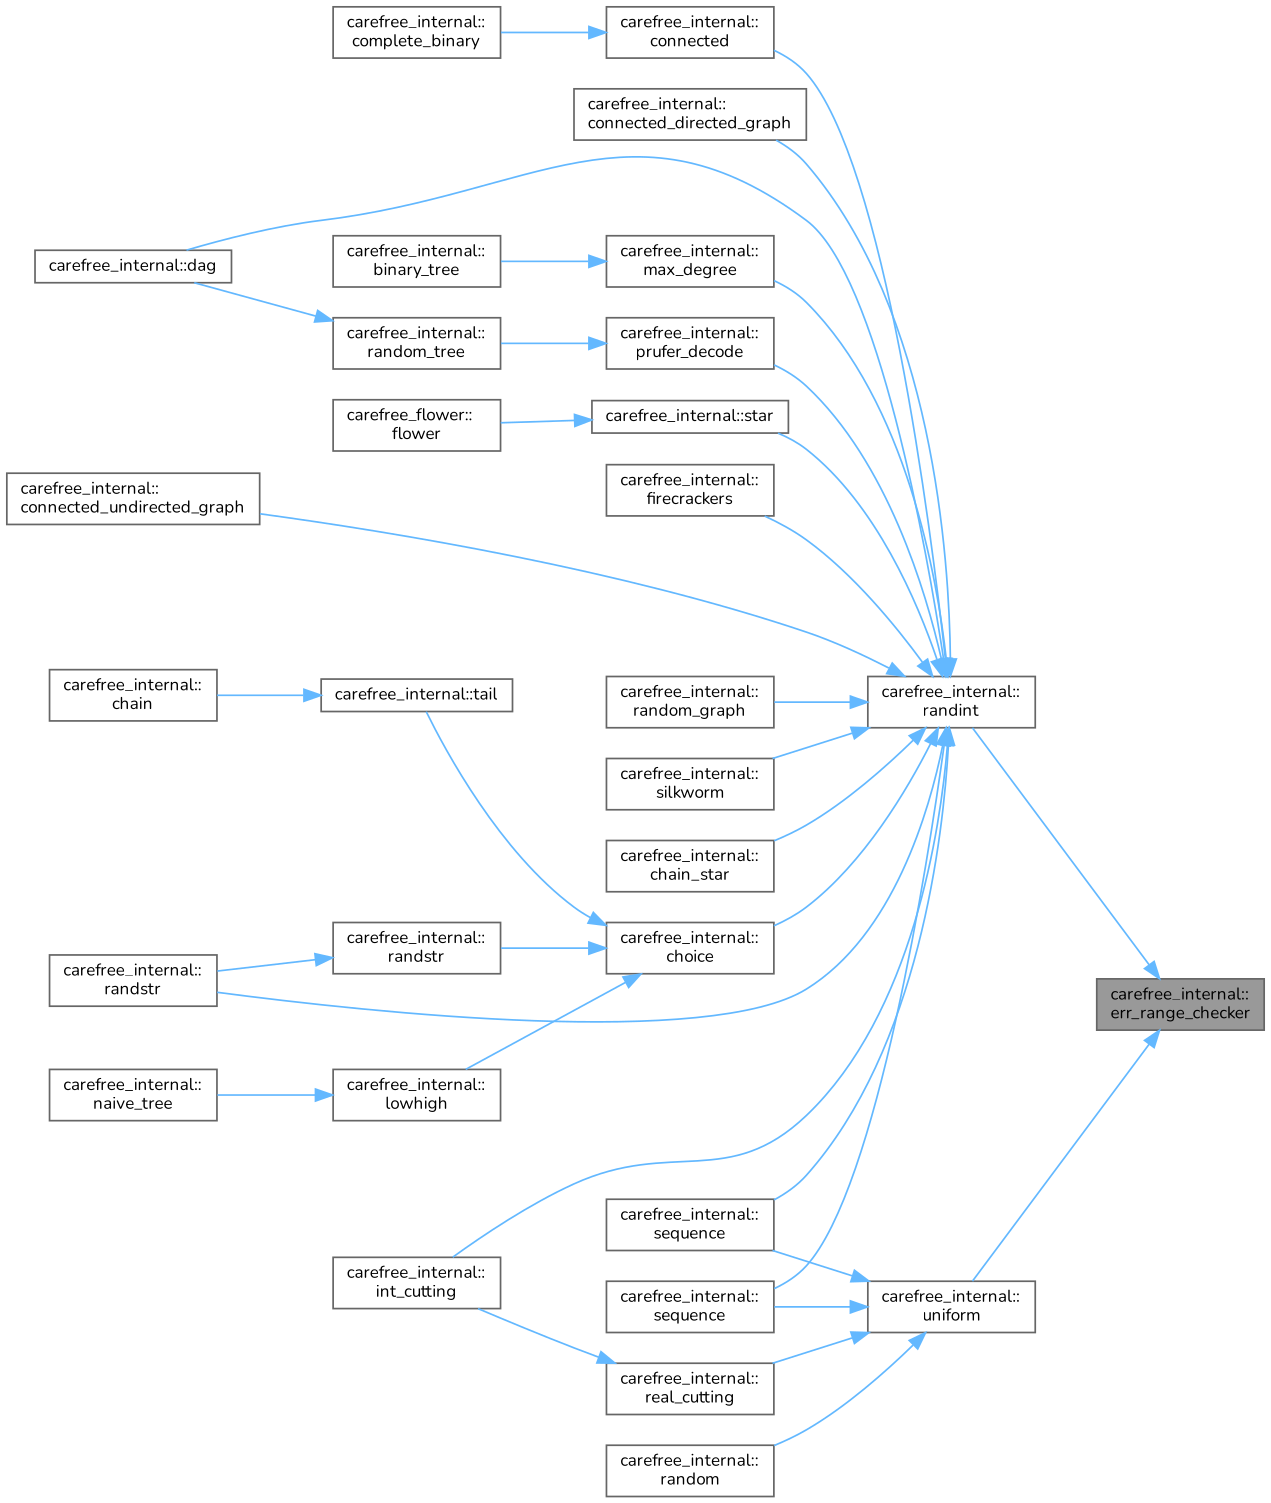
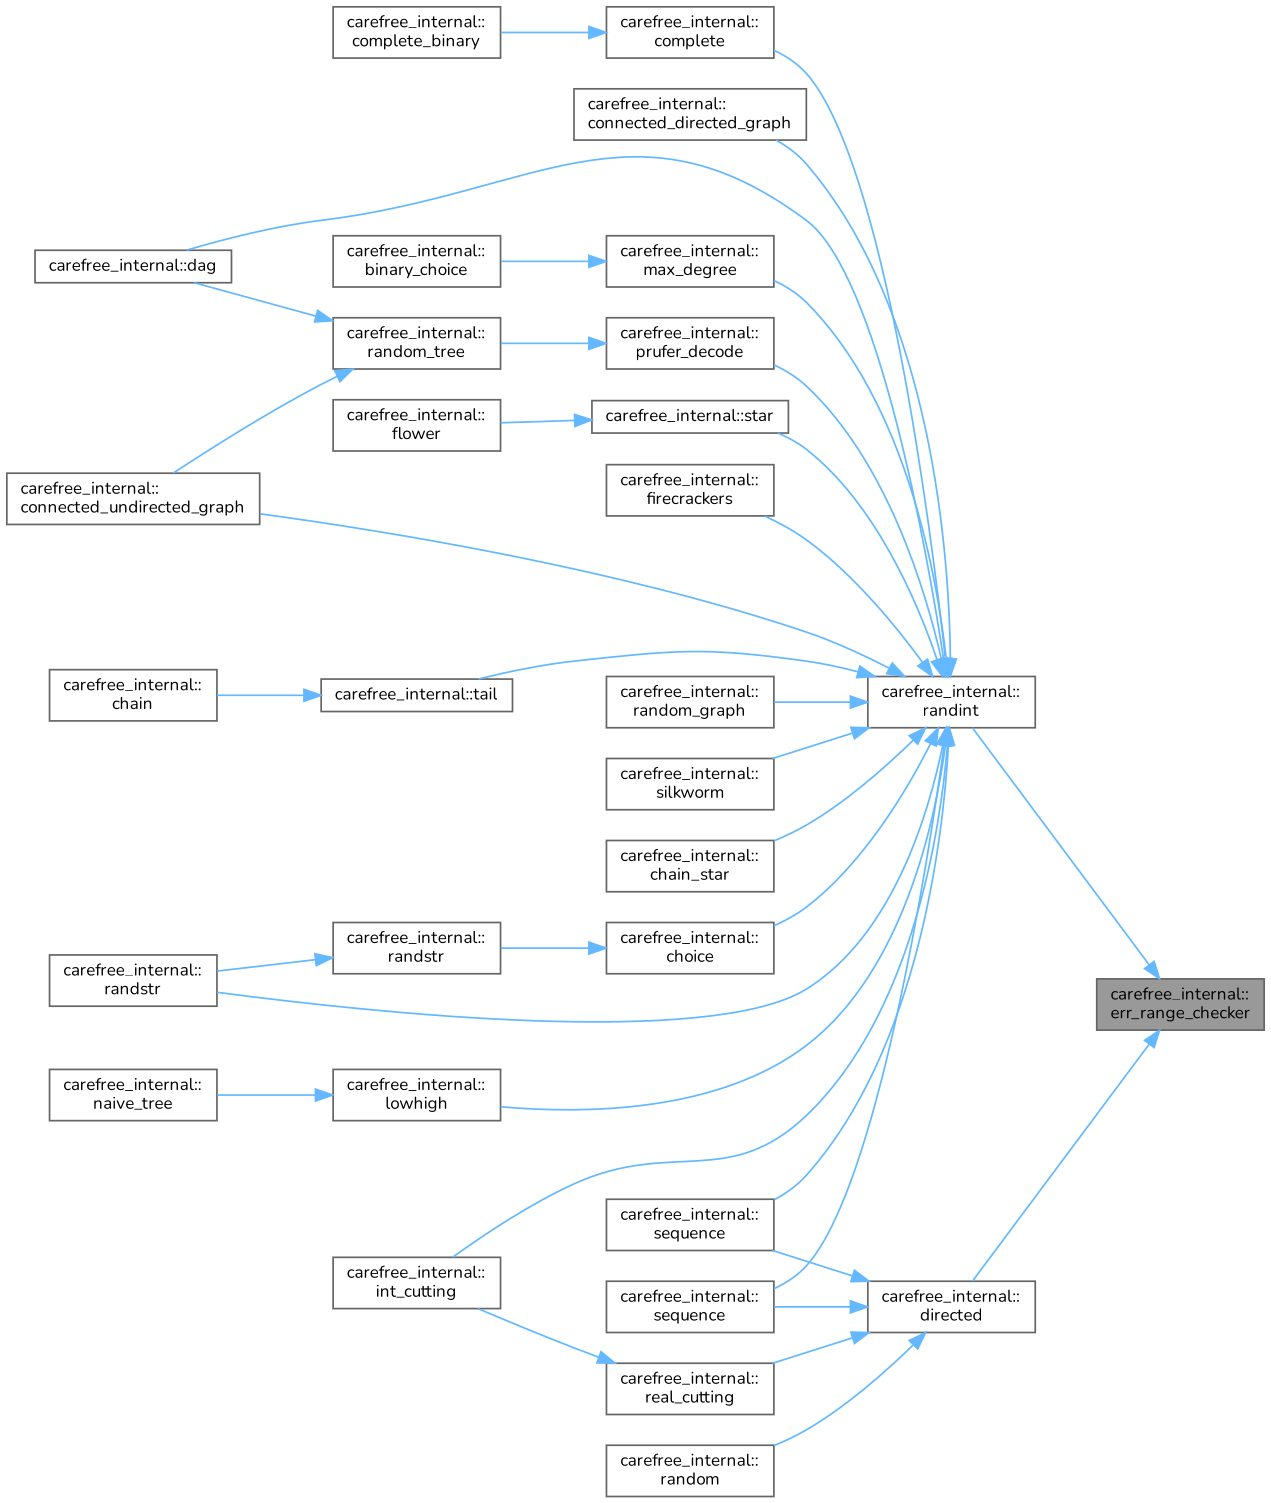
(690, 32) -> (690, 32)
(417, 261) -> (417, 261)
none -> (254, 422)
(417, 425) -> (417, 425)
(495, 825) -> (668, 652)
(534, 1032) -> (814, 1039)
(952, 1307) -> (952, 1307)
